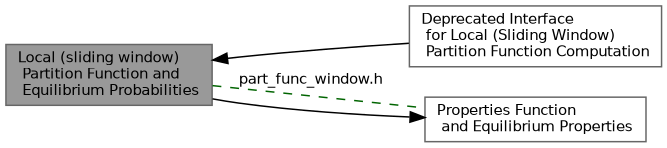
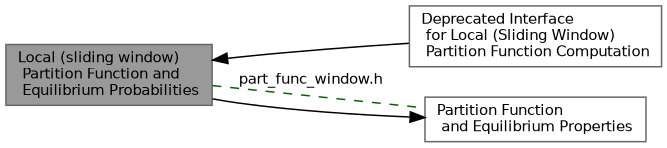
(535, 119) -> (535, 119)
